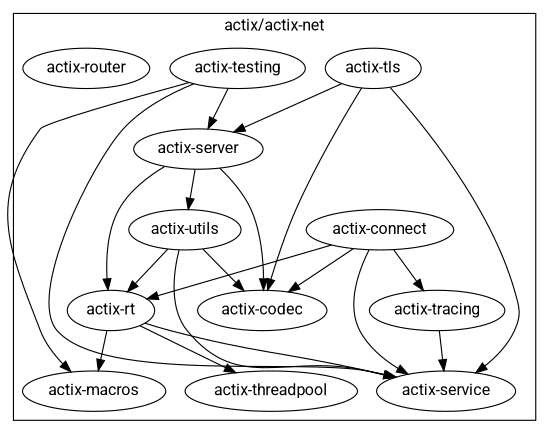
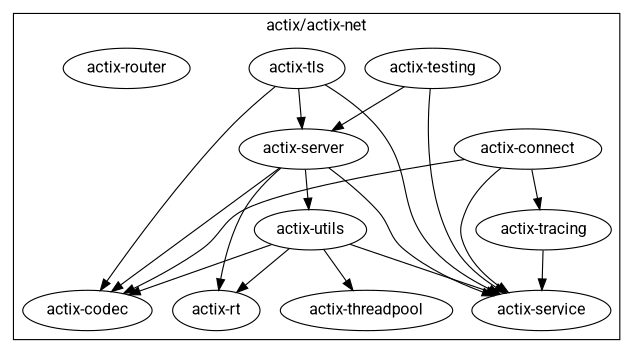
(245, 270) -> none
(183, 347) -> (335, 265)
(264, 351) -> (396, 241)
(94, 391) -> none
